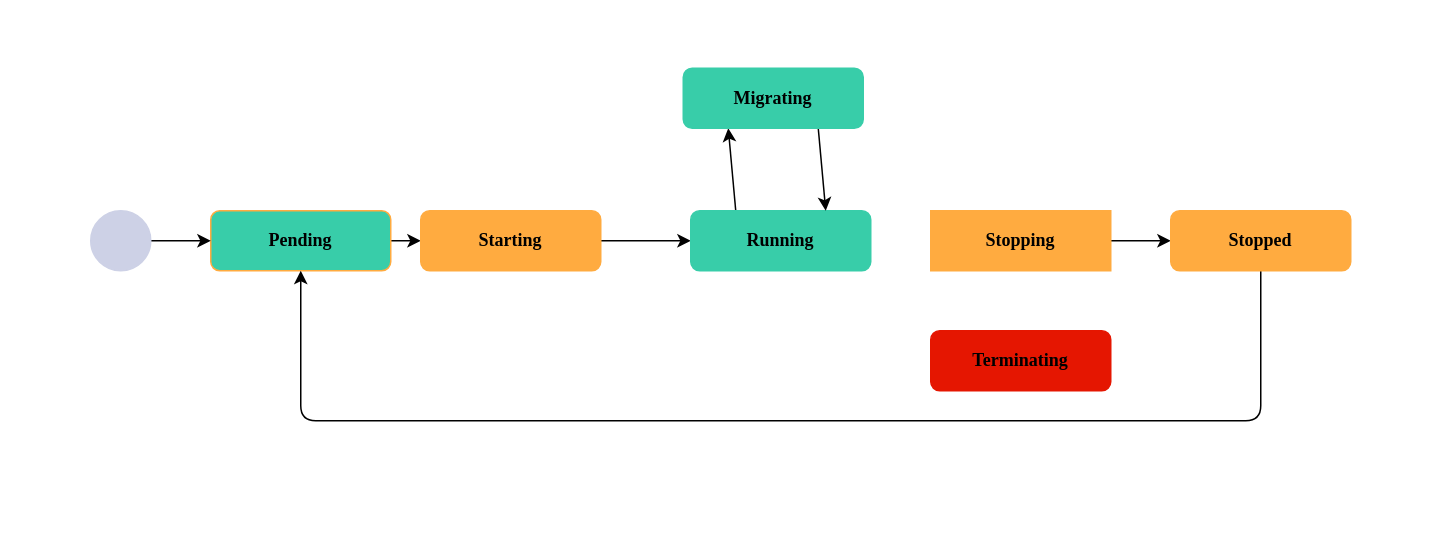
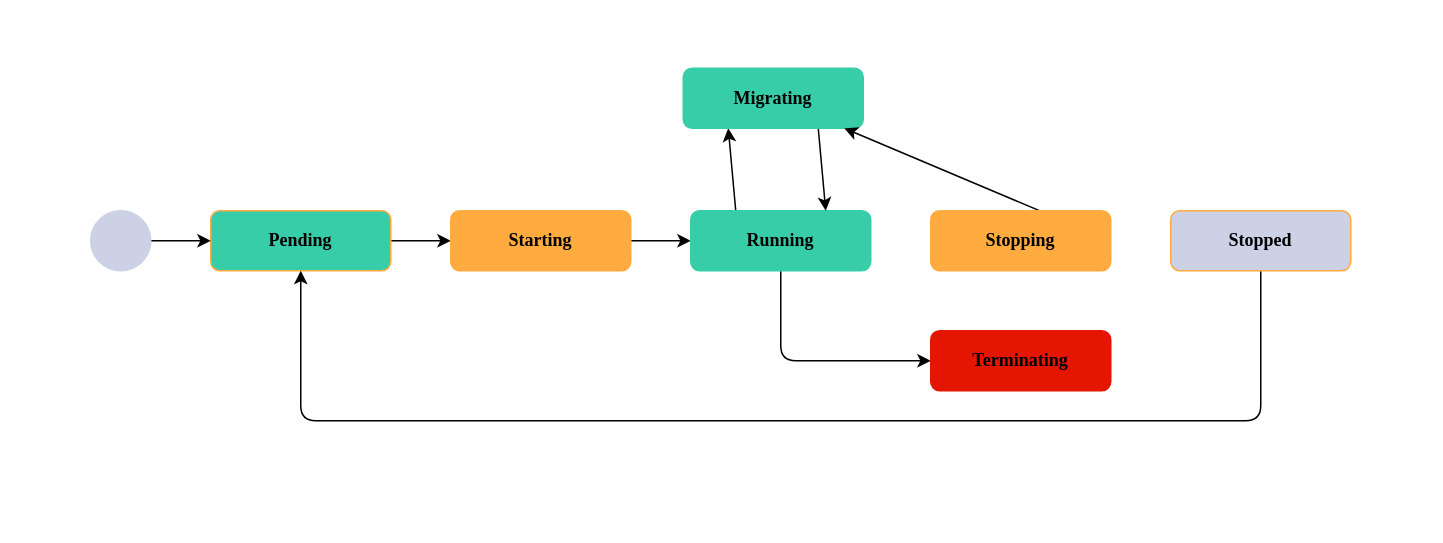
(511, 241) -> (541, 241)
(1021, 241) -> (1021, 241)
(1136, 241) -> (946, 171)
(1261, 241) -> (1261, 241)
none -> (811, 361)
